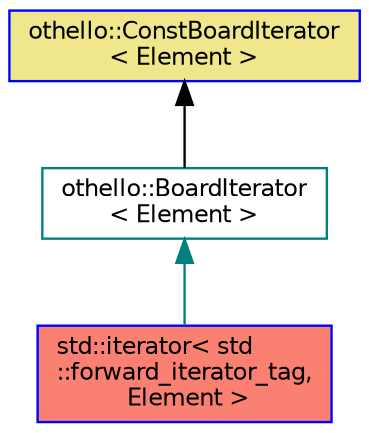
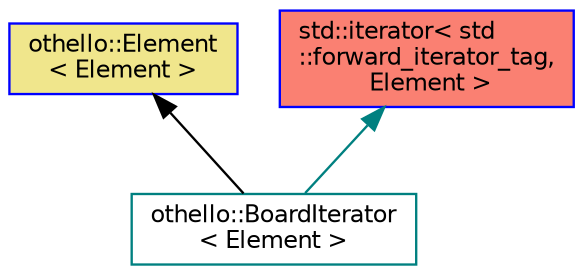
(185, 46) -> (123, 59)
(185, 294) -> (336, 159)
